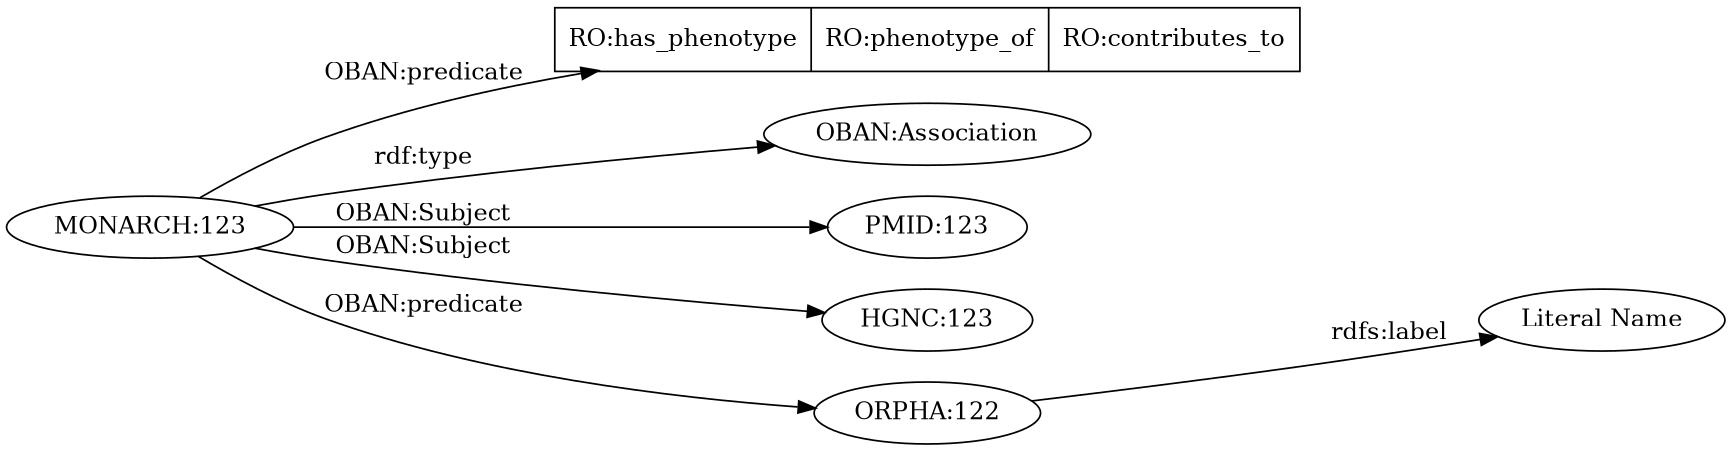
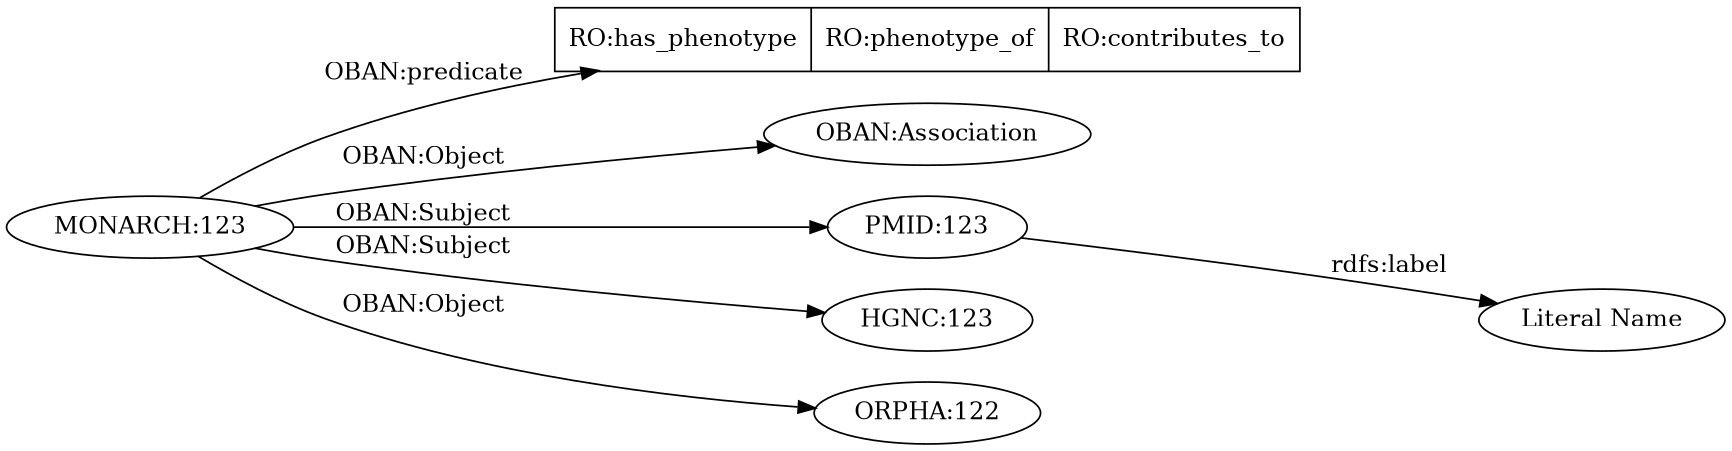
(424, 157) -> (424, 157)
(424, 305) -> (424, 305)
(1256, 373) -> (1251, 267)
